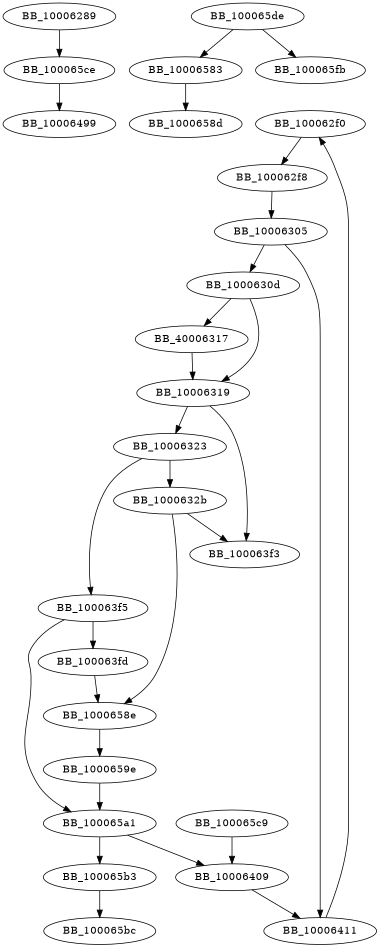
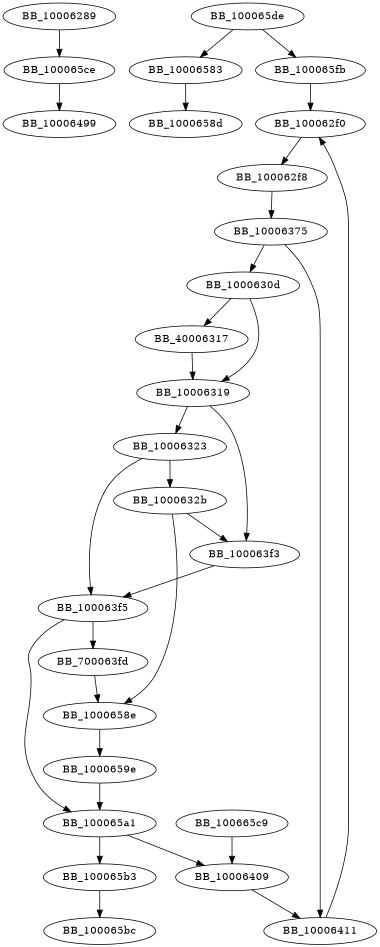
none -> (310, 93)
(271, 232) -> (271, 232)
none -> (172, 580)
(93, 662) -> (93, 662)
(232, 823) -> (232, 823)
